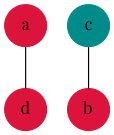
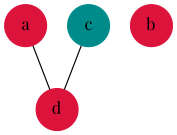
(89, 68) -> (73, 68)
